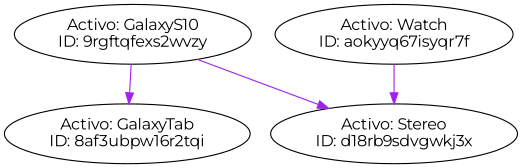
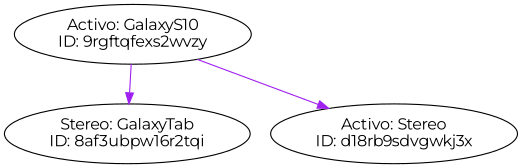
(394, 34) -> none
(127, 134) -> (127, 134)
